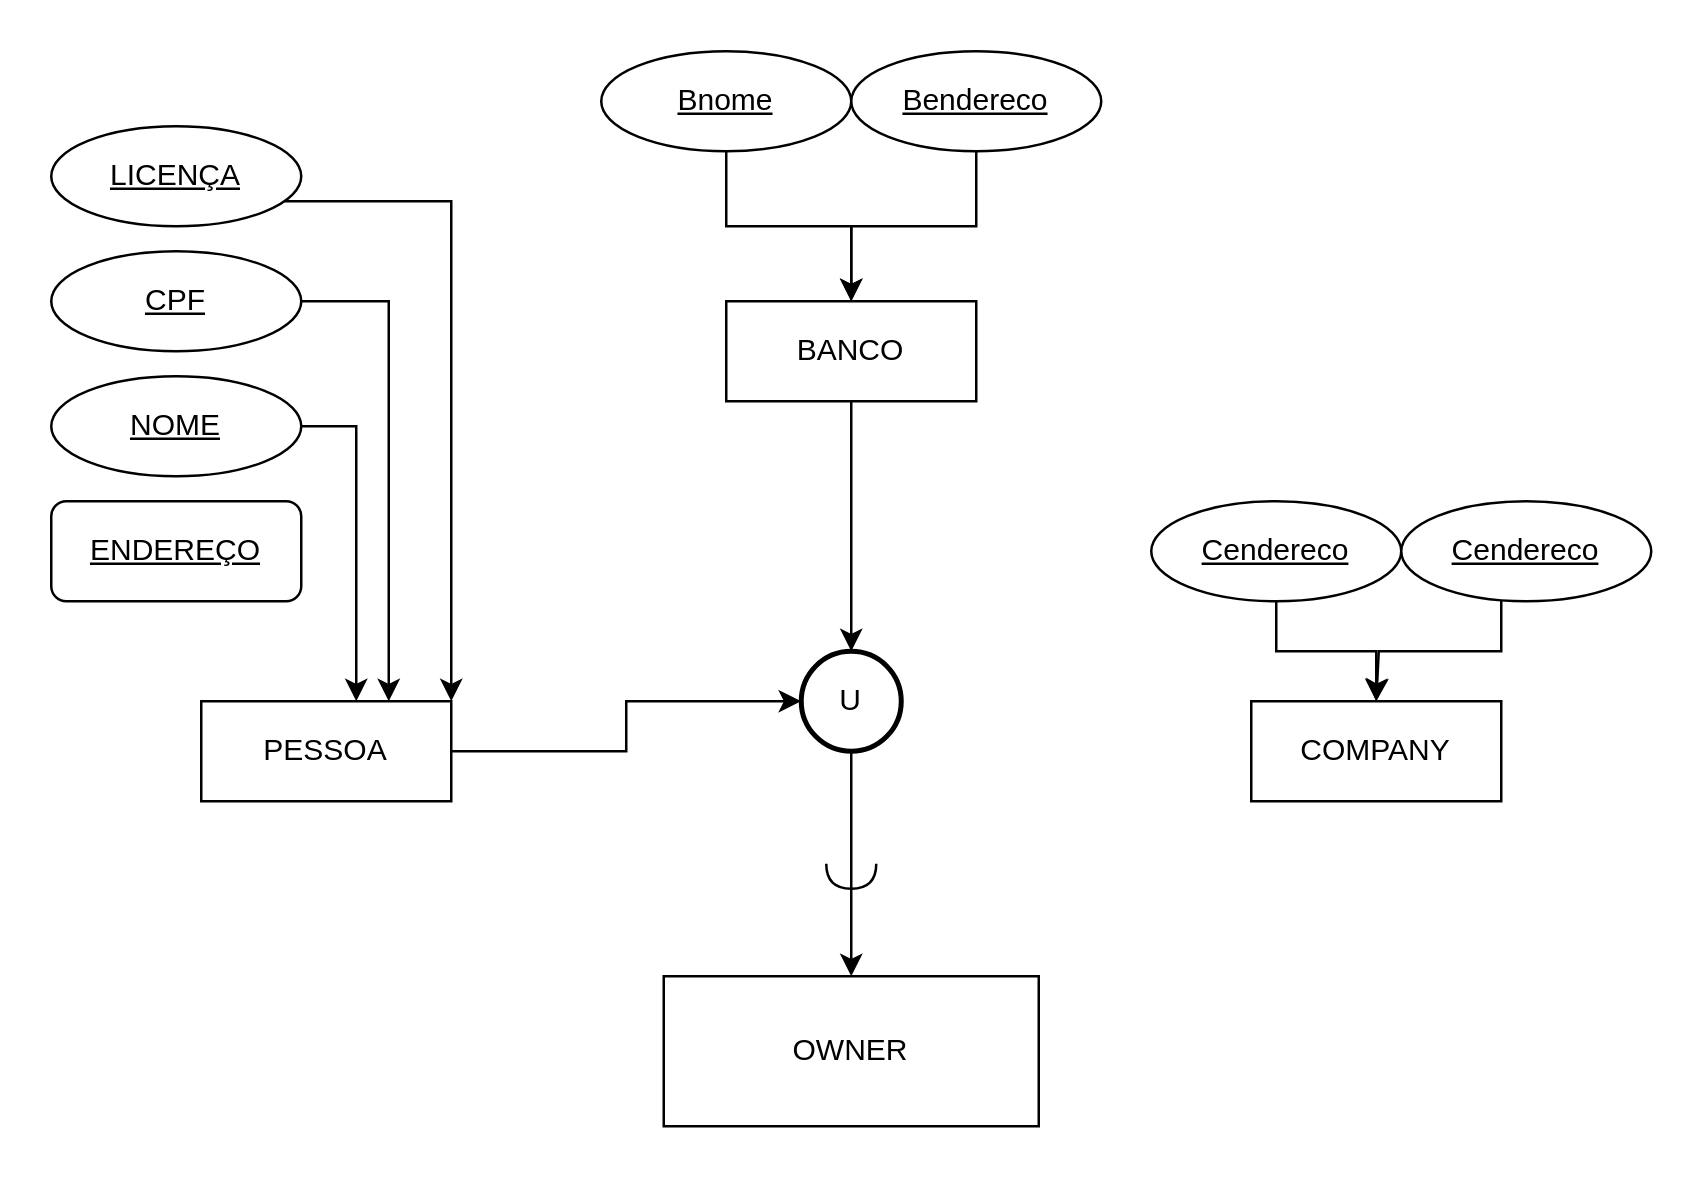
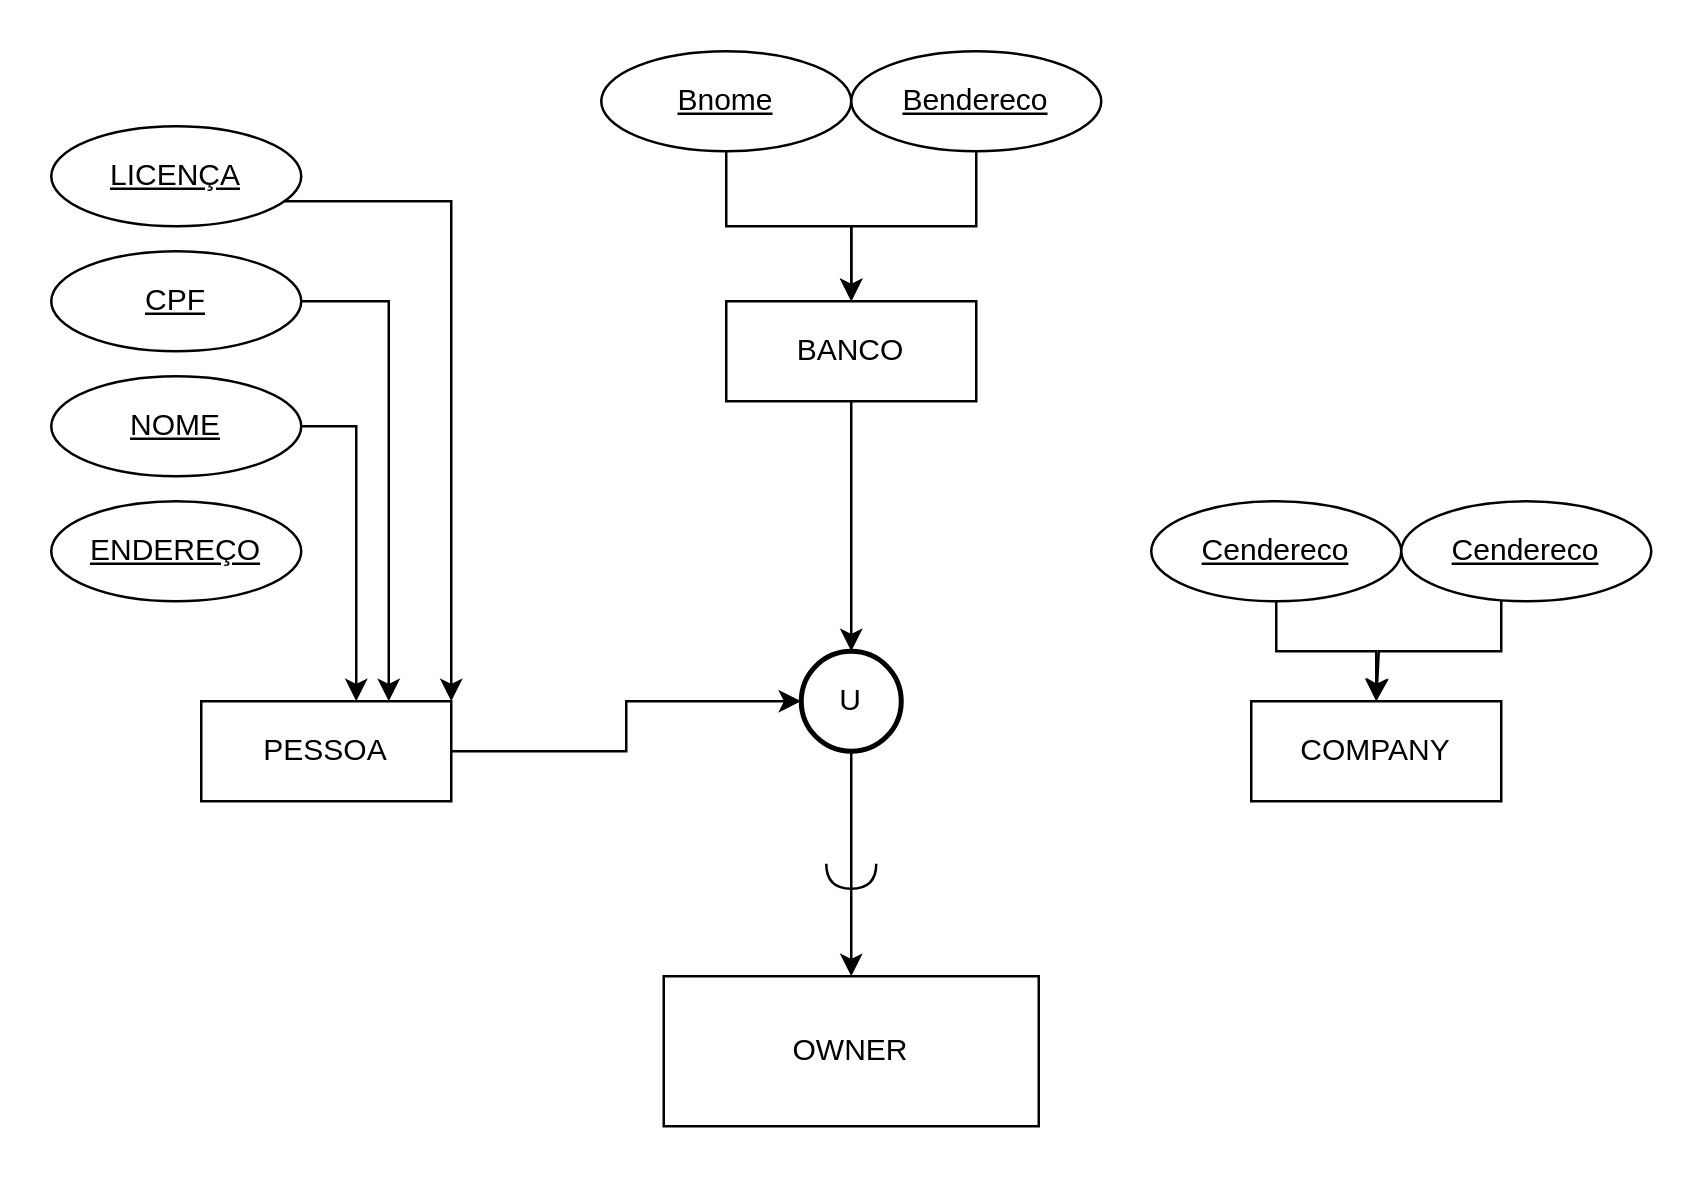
(176, 551) -> (176, 551)
